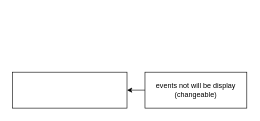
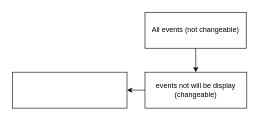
none -> (196, 30)
none -> (196, 66)
